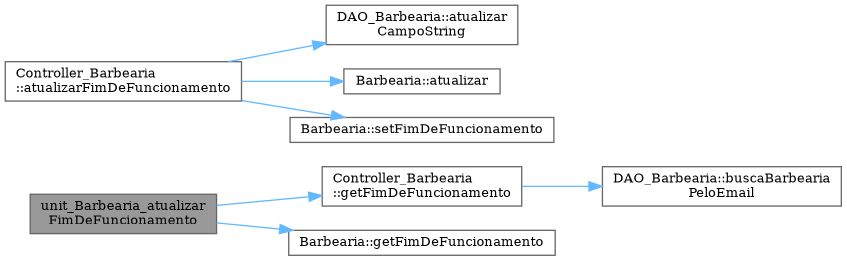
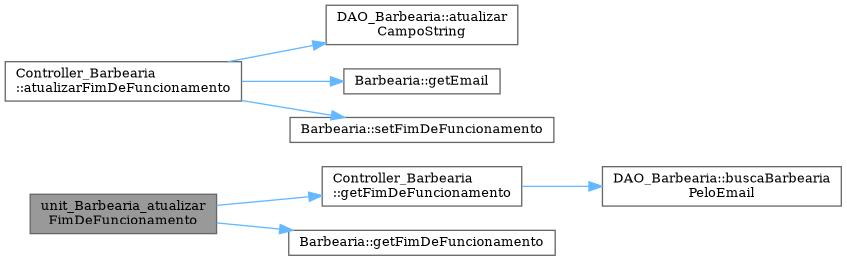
(422, 81) -> (422, 81)
